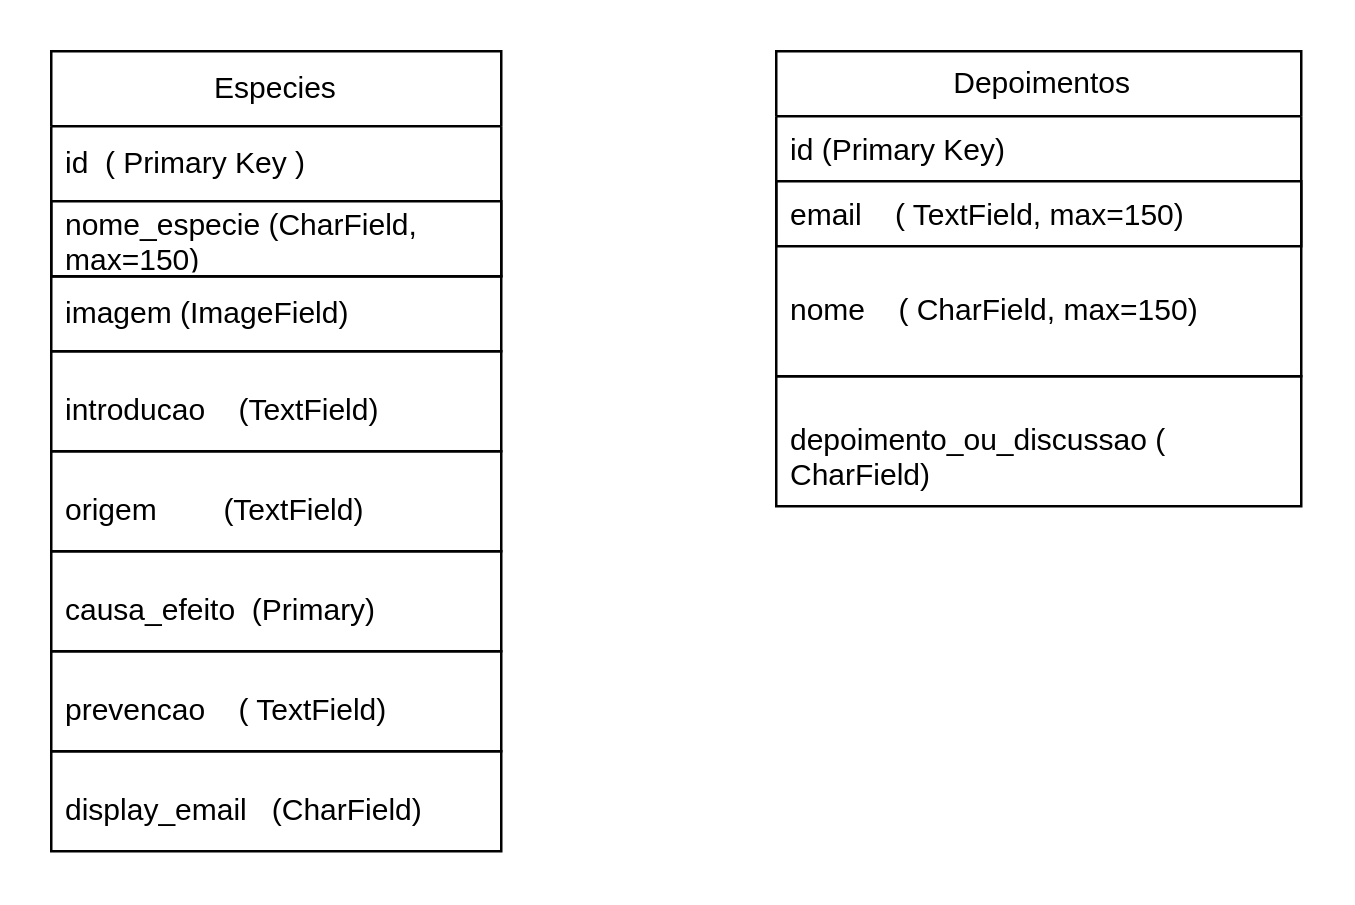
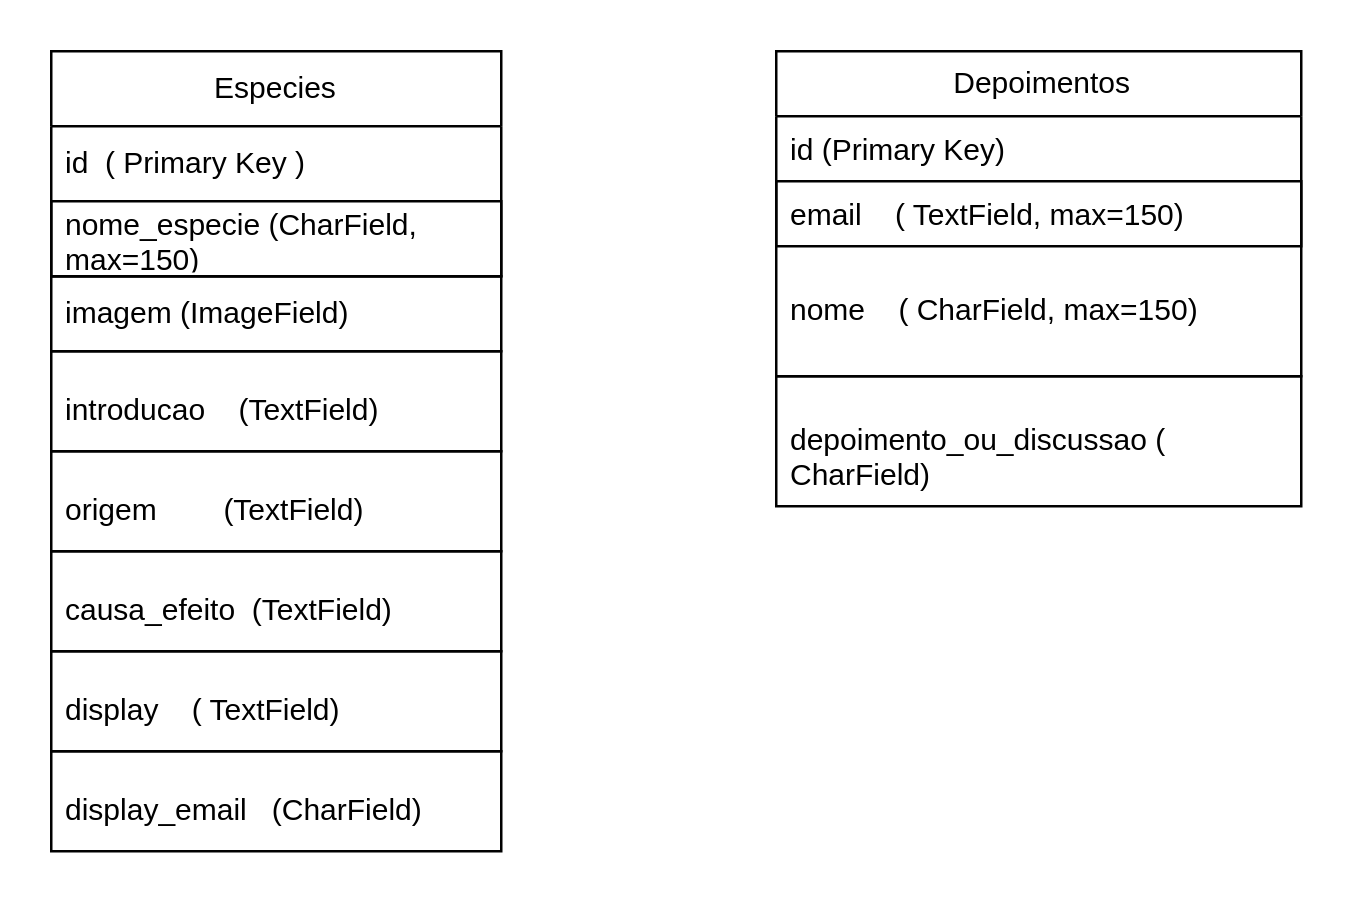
(244, 601) -> (257, 601)
(249, 701) -> (224, 701)
